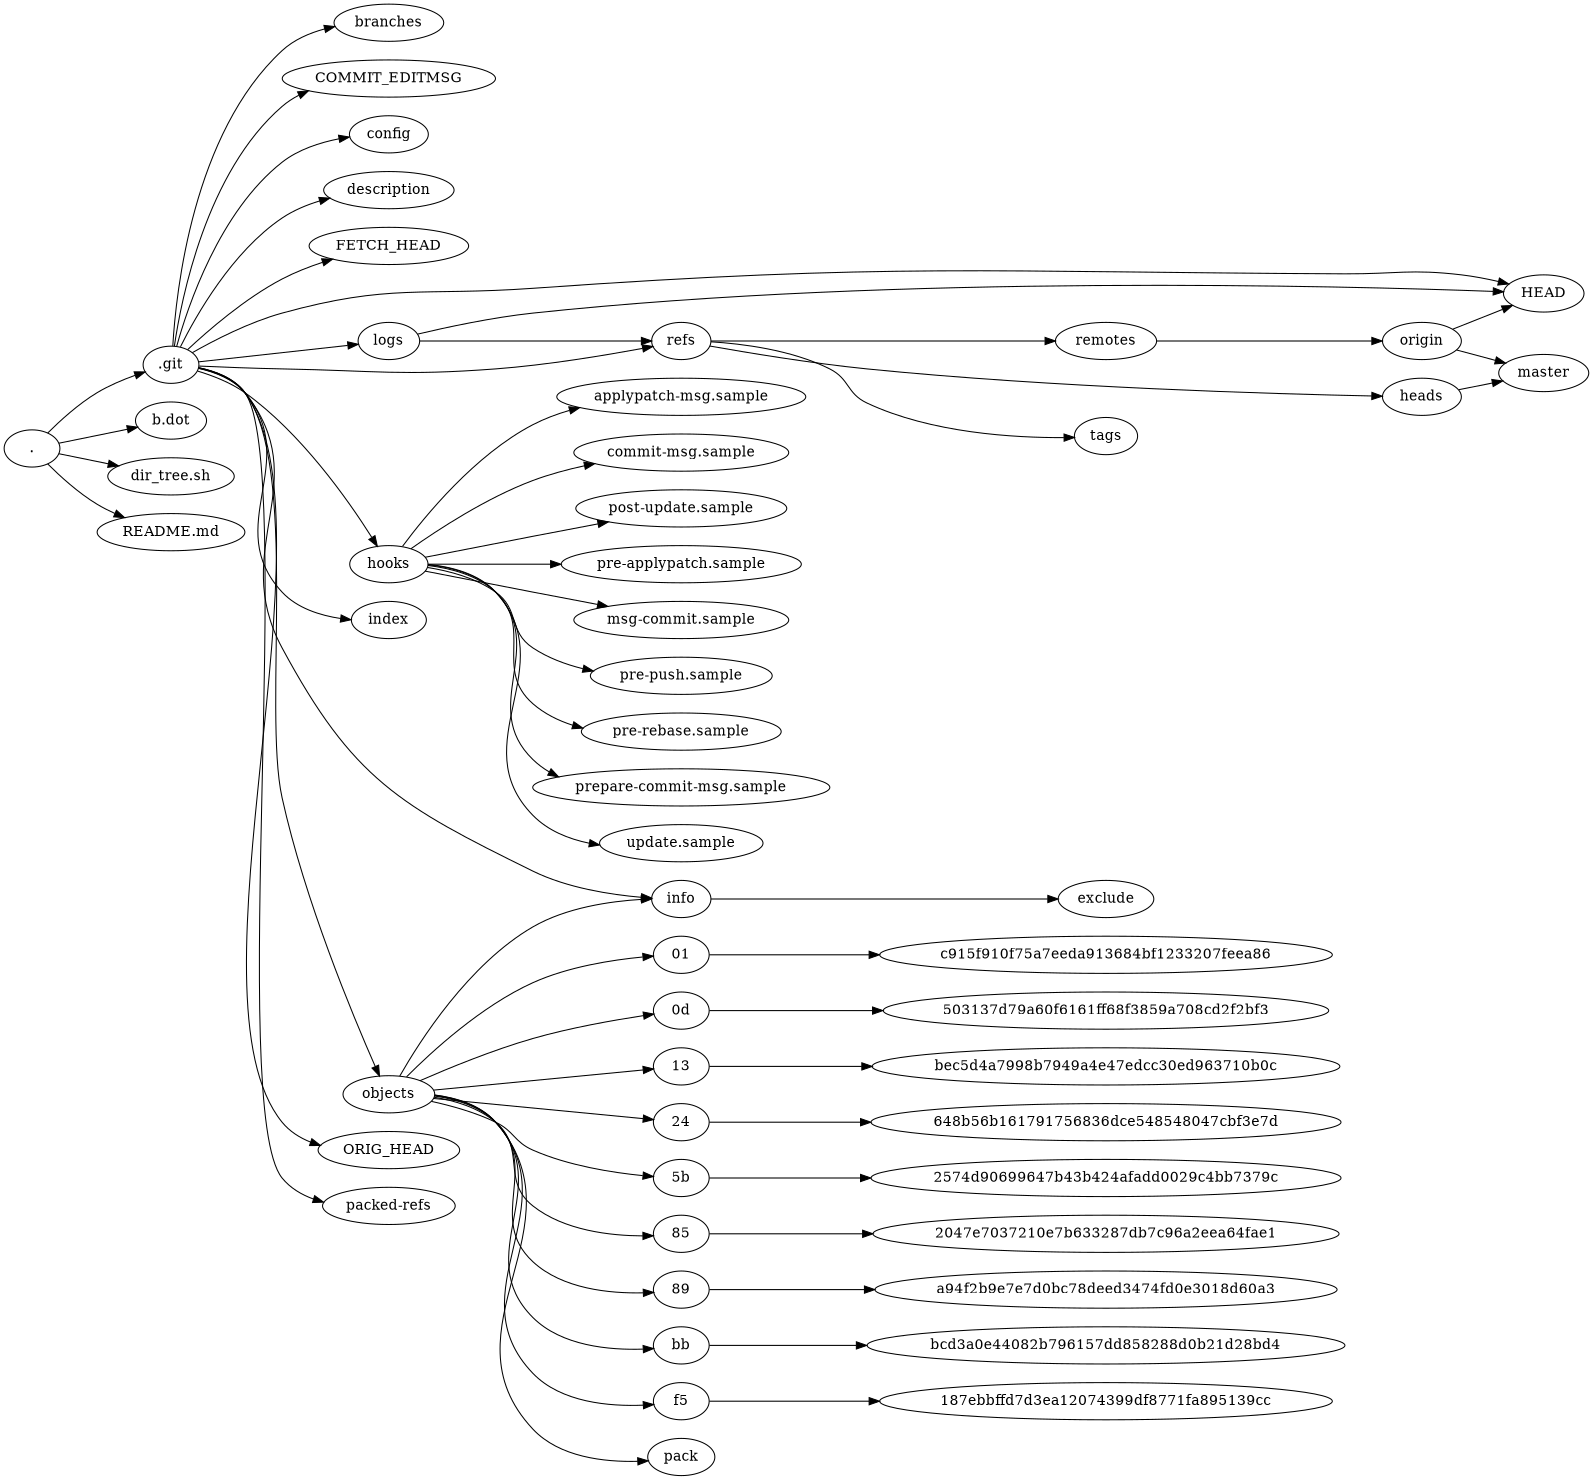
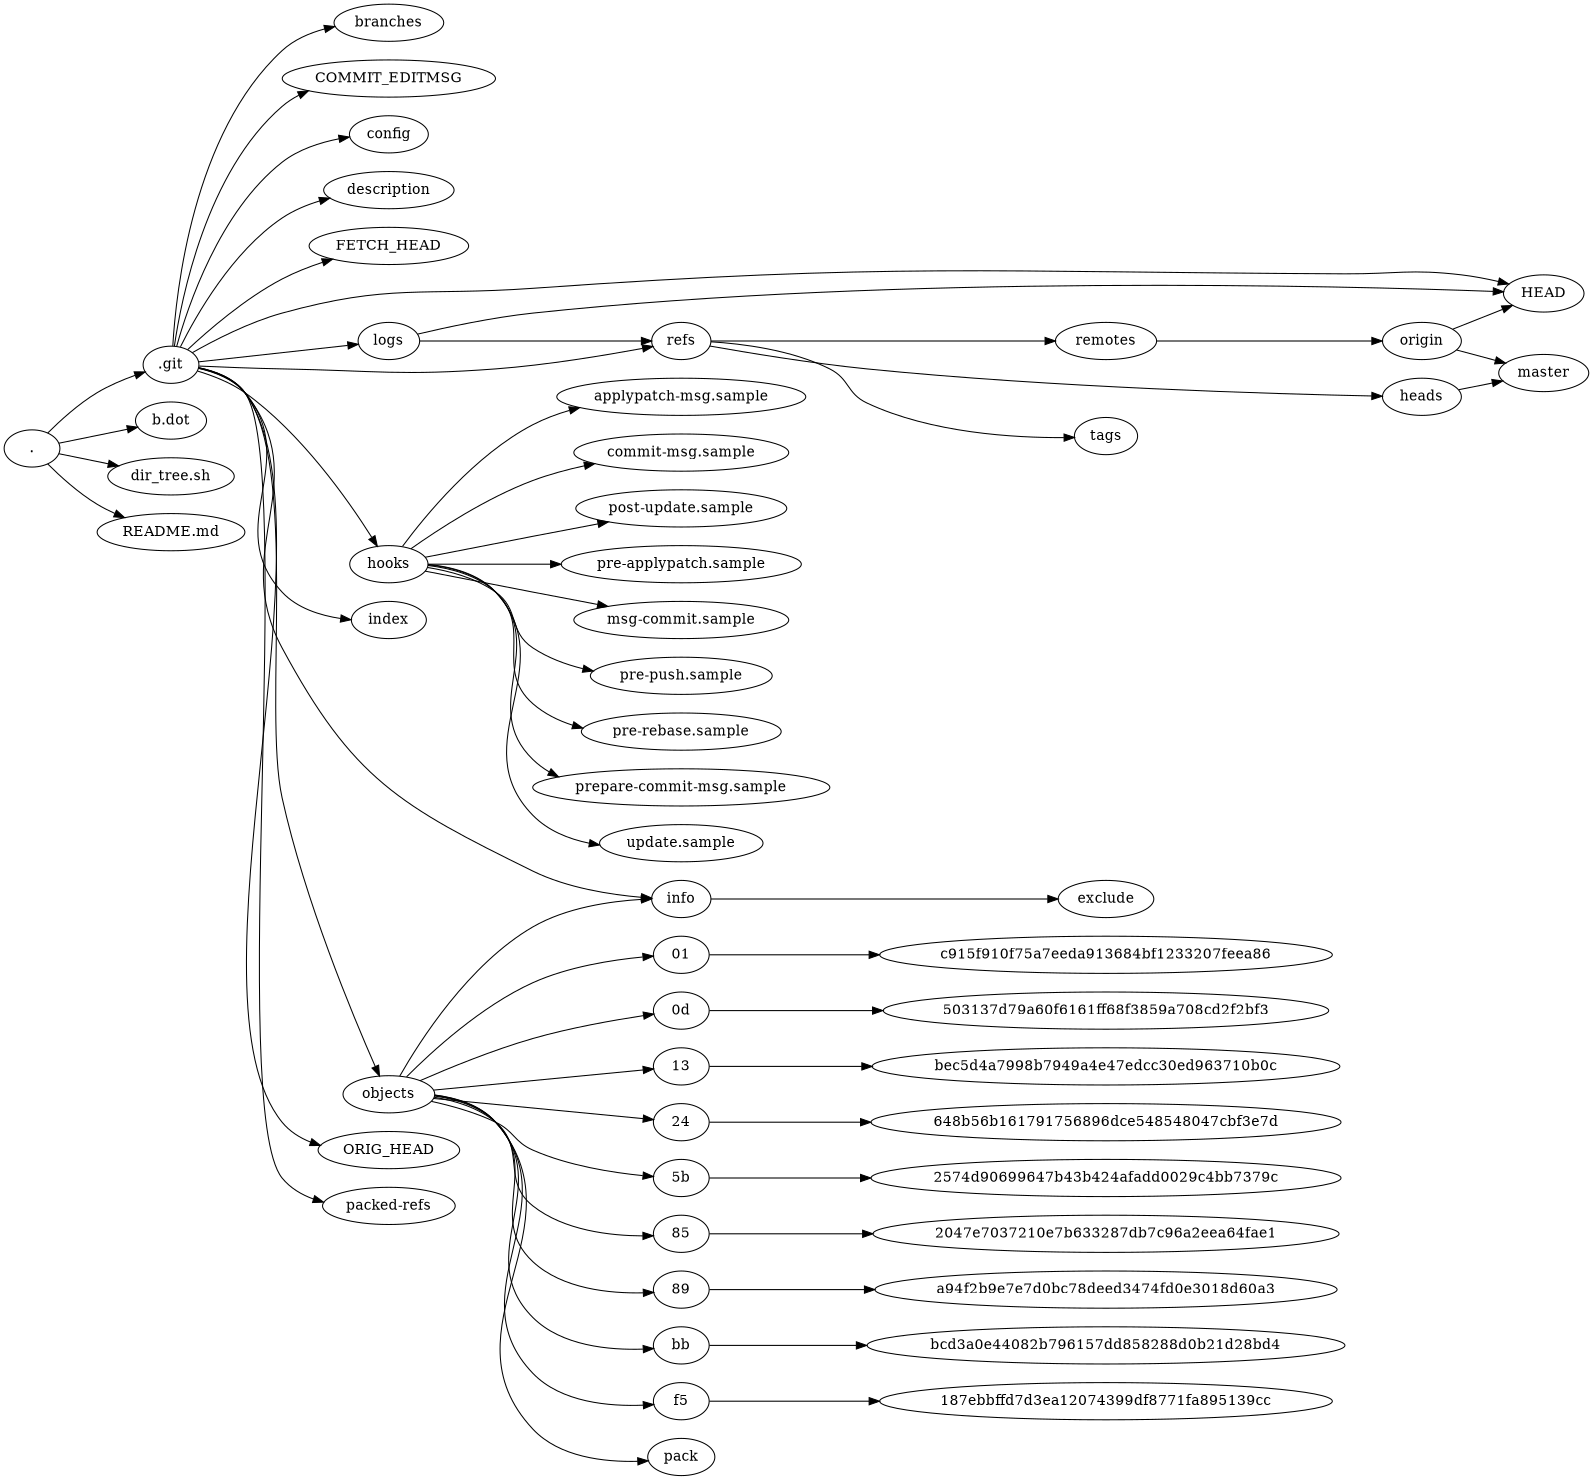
(1106, 1122) -> (1106, 1122)
